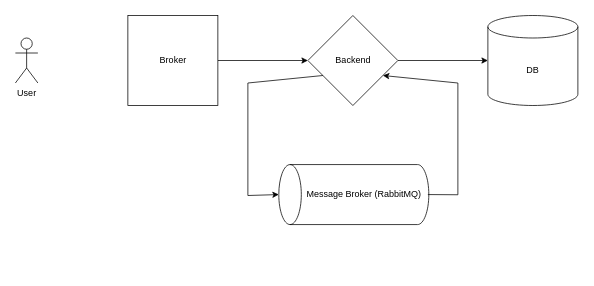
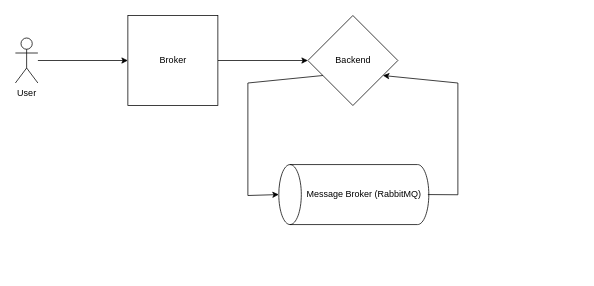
none -> (80, 60)
(440, 60) -> none
(533, 60) -> none
